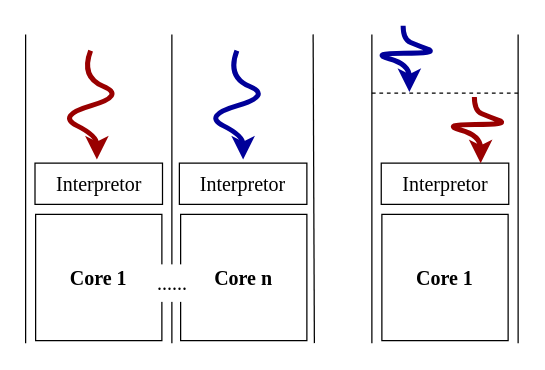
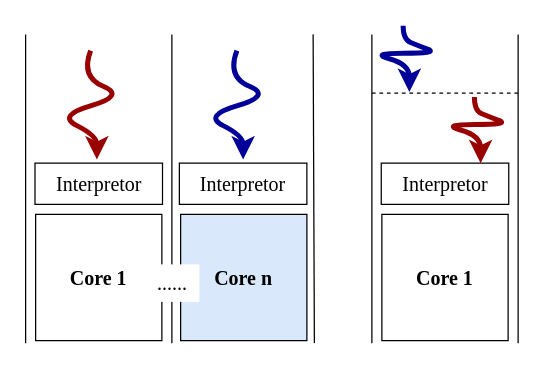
(244, 278) -> (244, 278)
